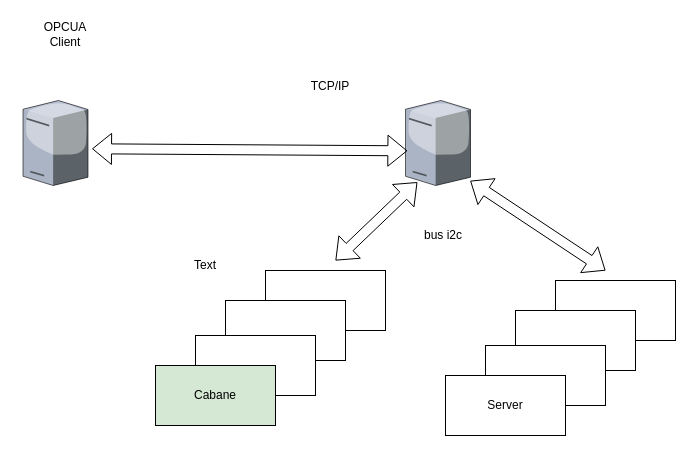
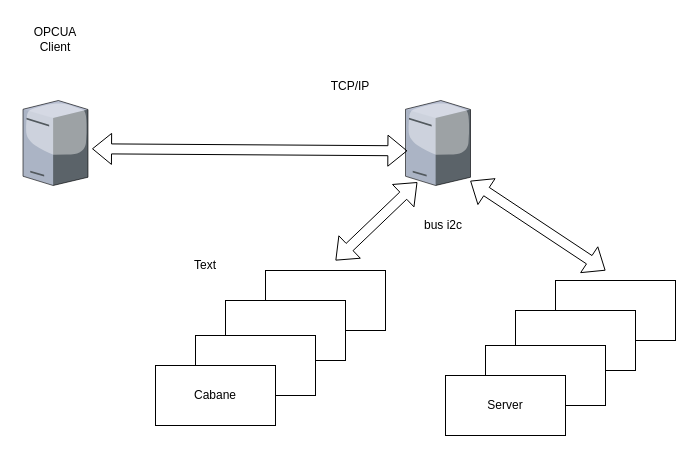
(66, 34) -> (56, 39)
(331, 86) -> (351, 86)
(443, 236) -> (443, 226)
(216, 396) -> (216, 396)
